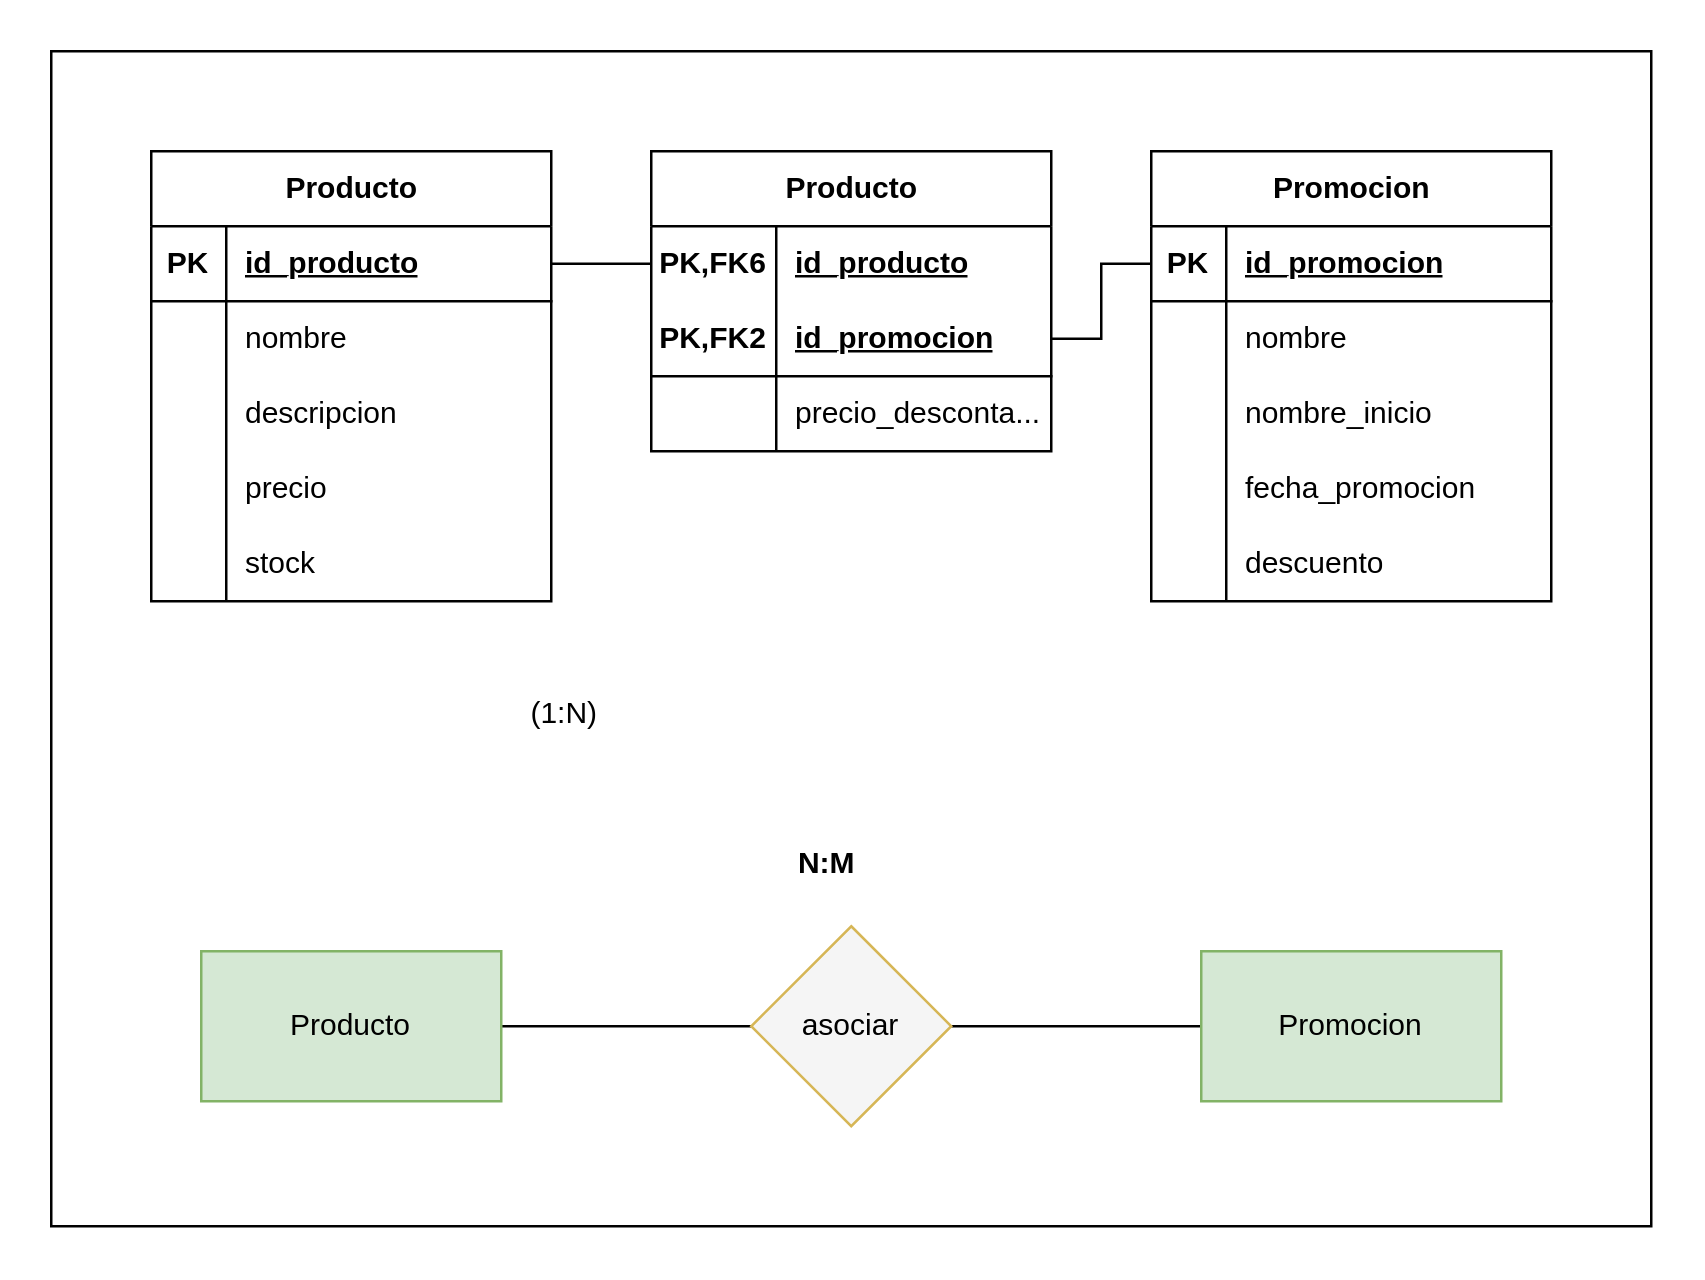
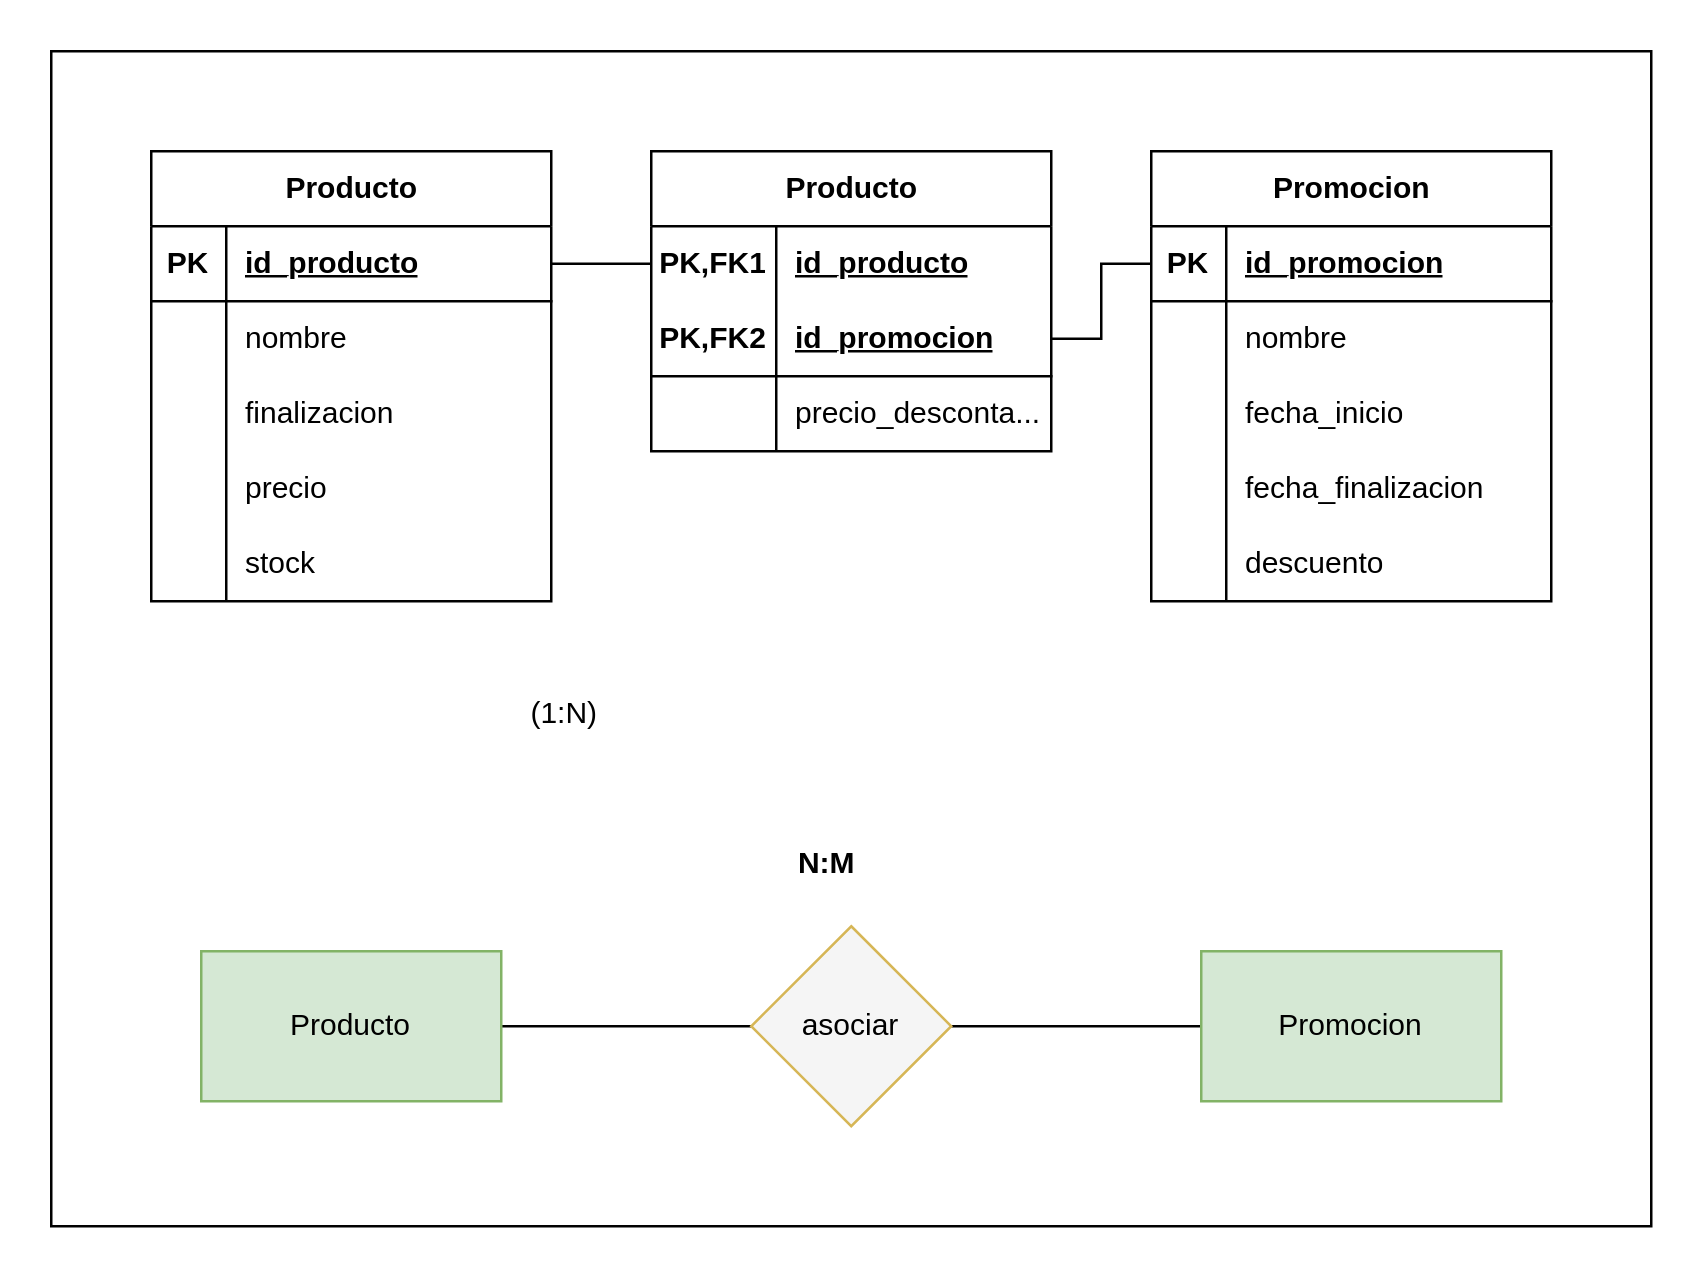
(714, 264) -> (714, 264)
(331, 414) -> (331, 414)
(1344, 414) -> (1335, 414)
(1368, 489) -> (1382, 489)
